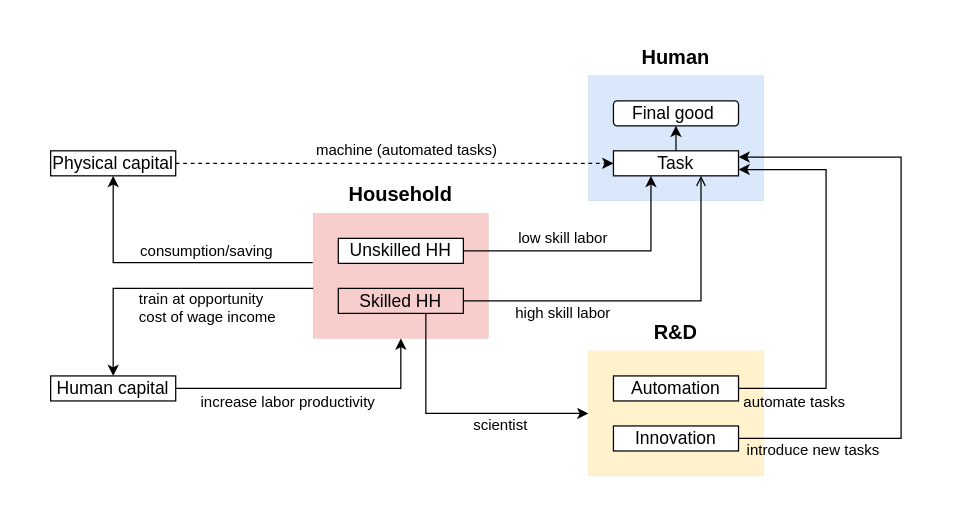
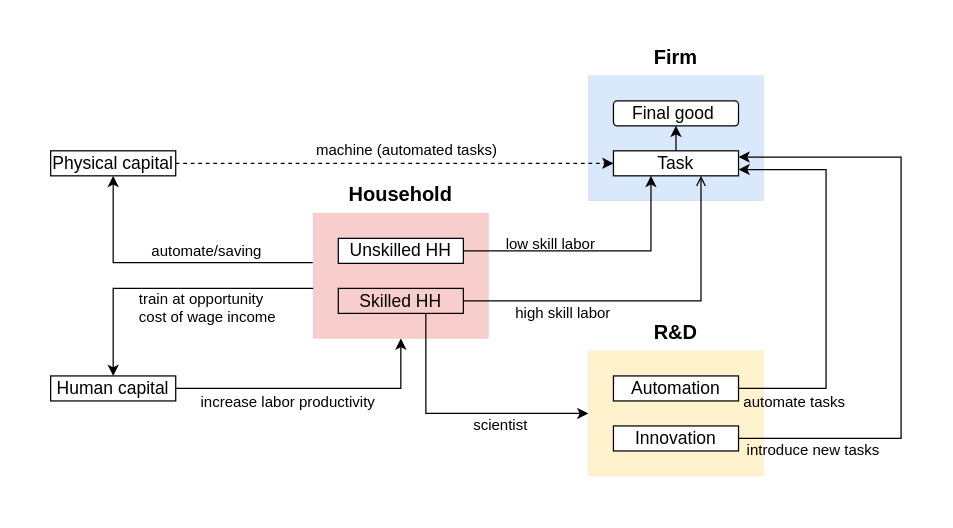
(676, 57) -> (676, 57)
(563, 238) -> (551, 244)
(207, 251) -> (207, 251)
